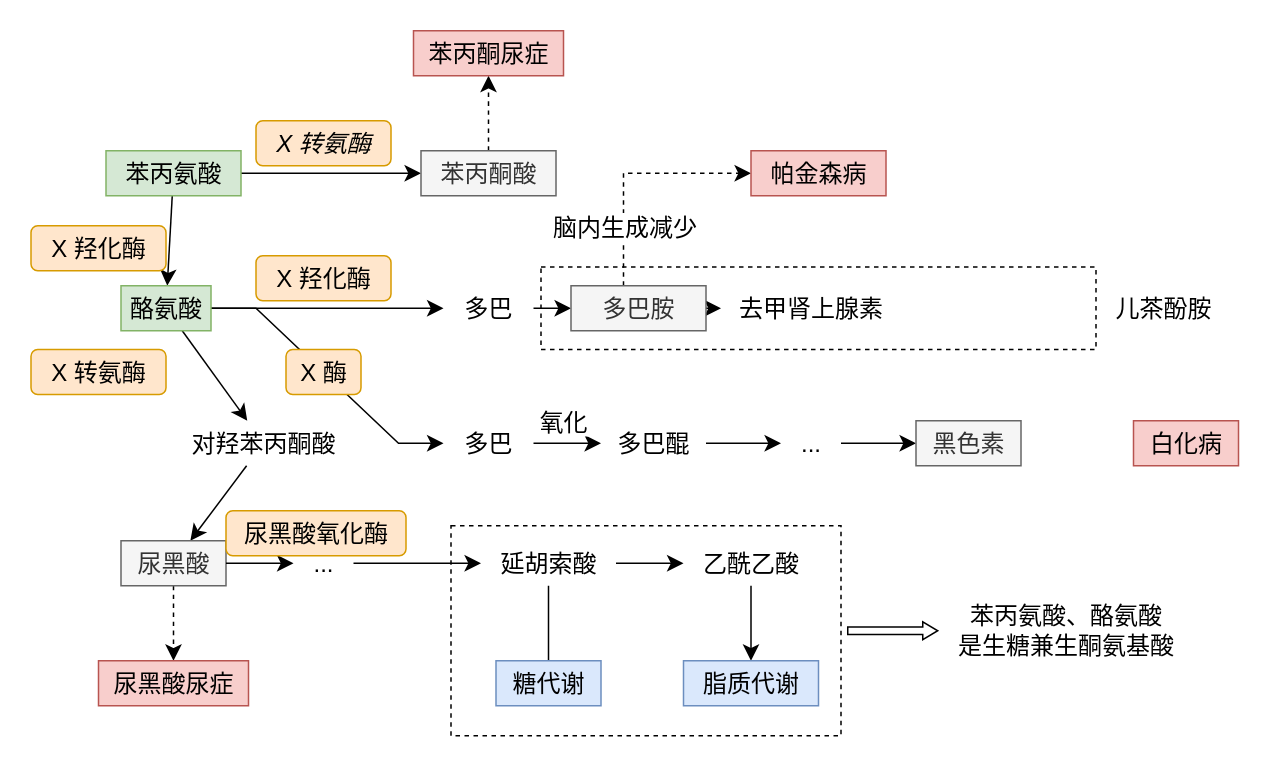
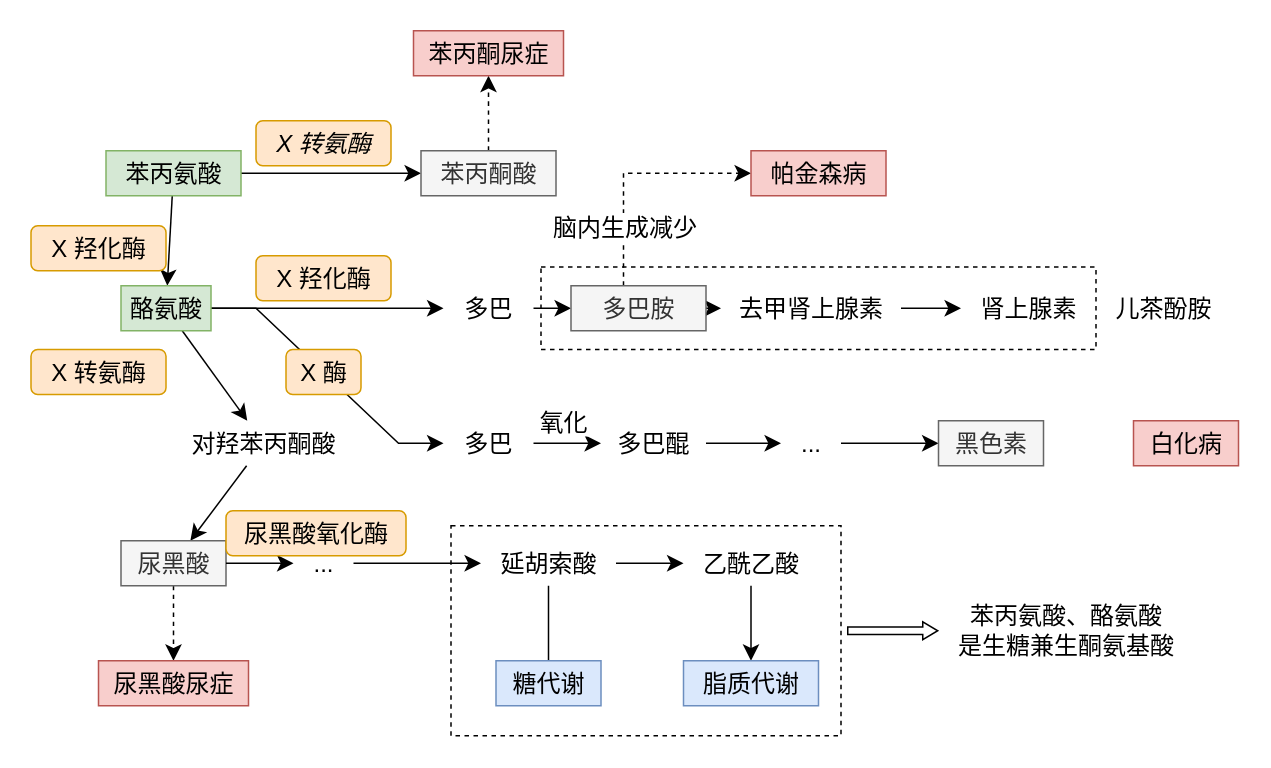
none -> (925, 308)
none -> (1028, 308)
(968, 443) -> (991, 443)
